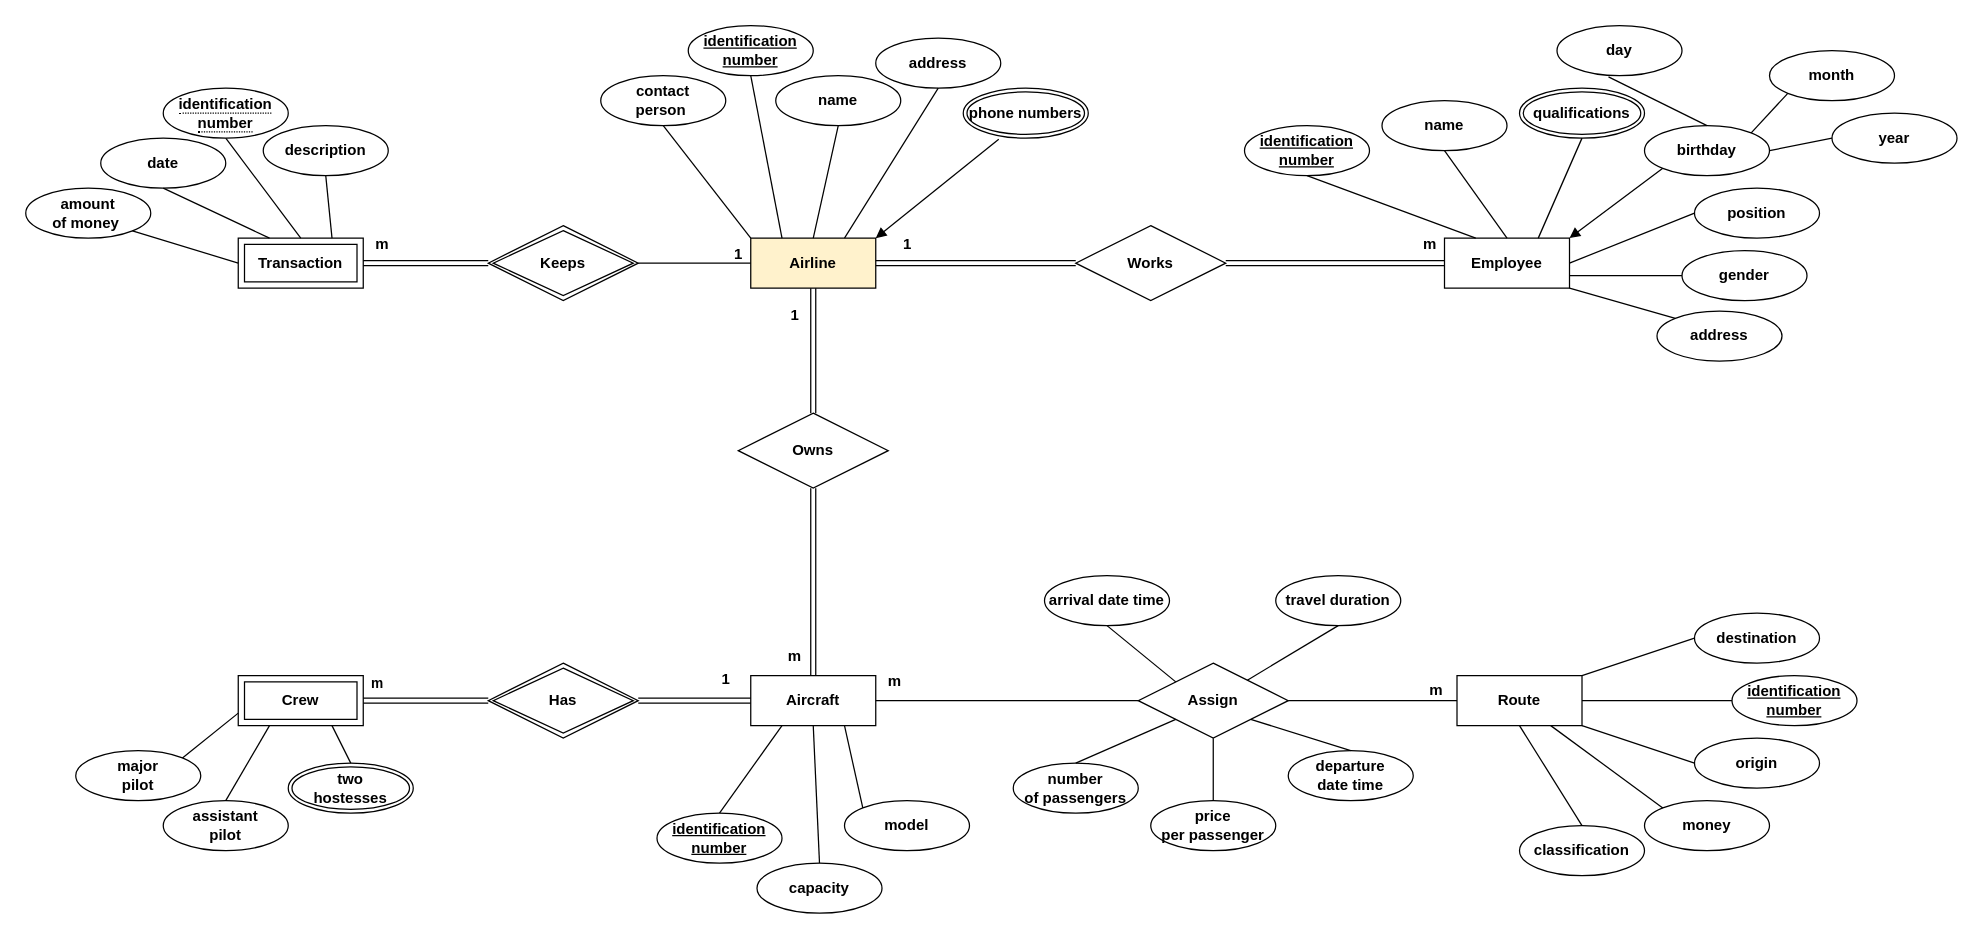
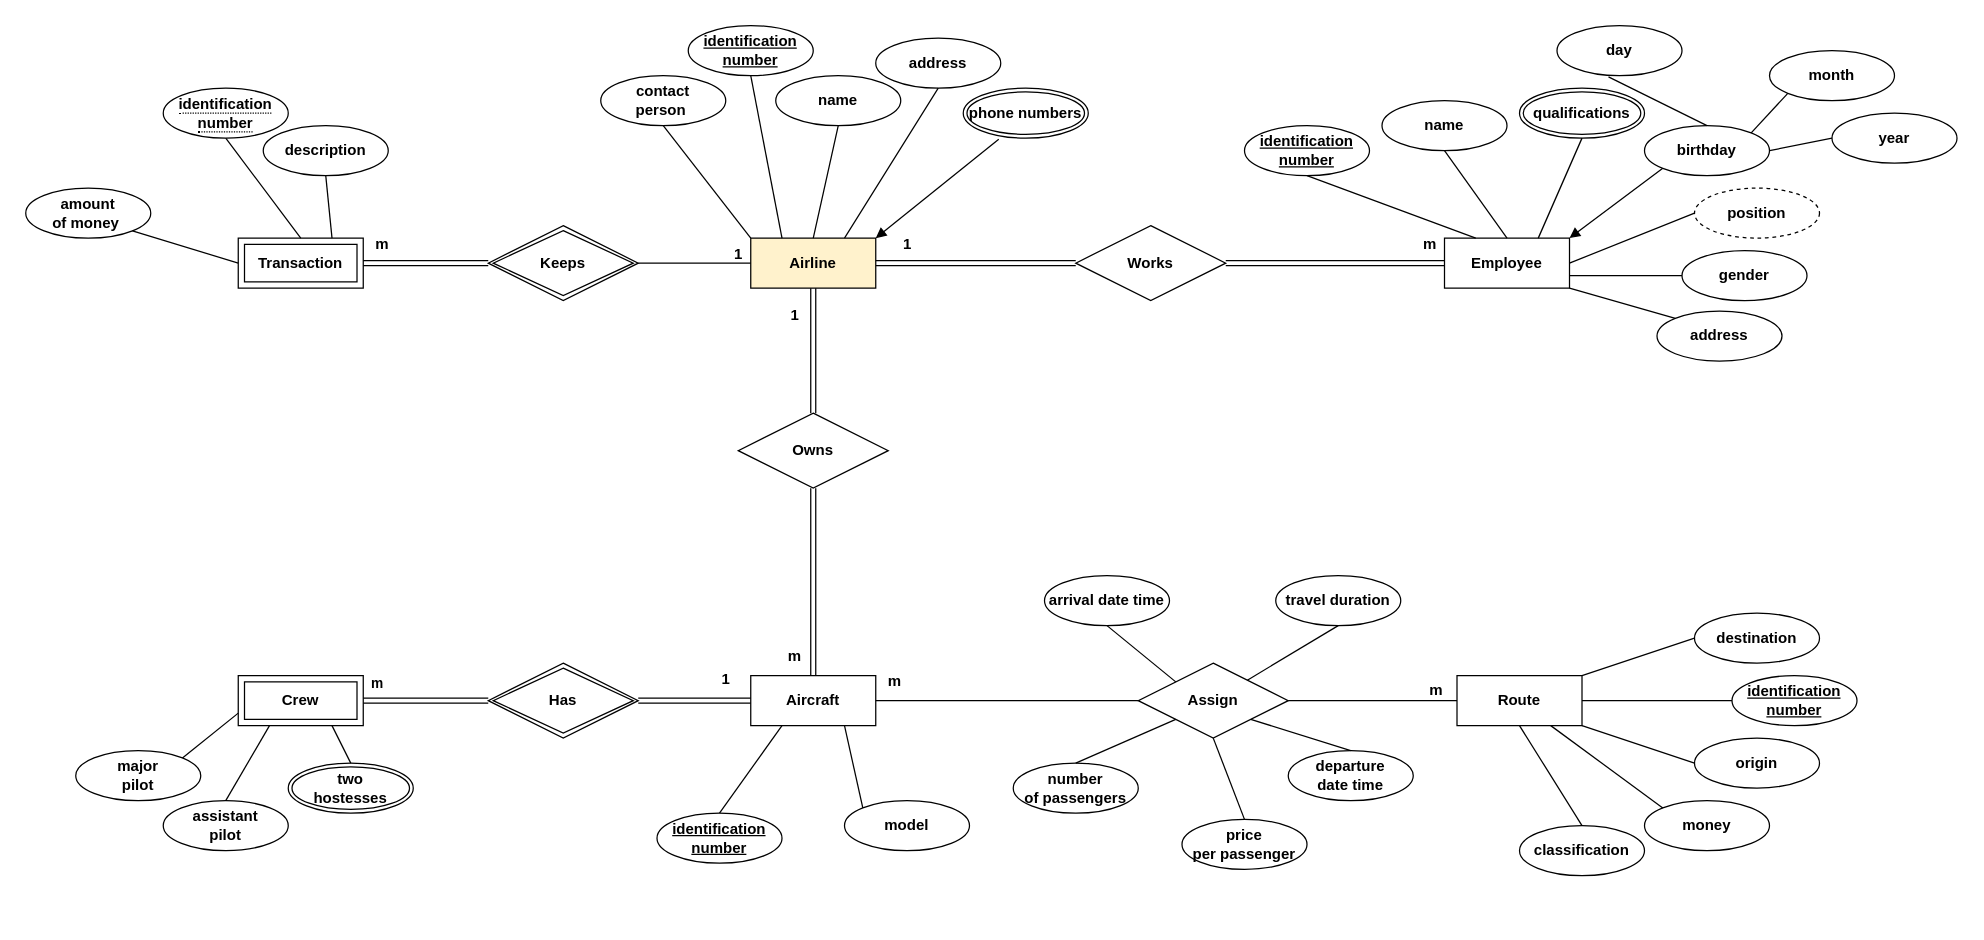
(163, 163) -> none
(217, 213) -> none
(1757, 213) -> (1757, 213)
(816, 794) -> none
(1213, 826) -> (1244, 844)
(819, 888) -> none
